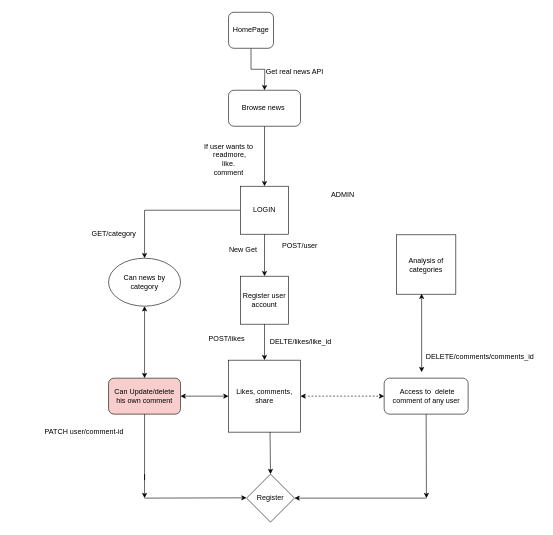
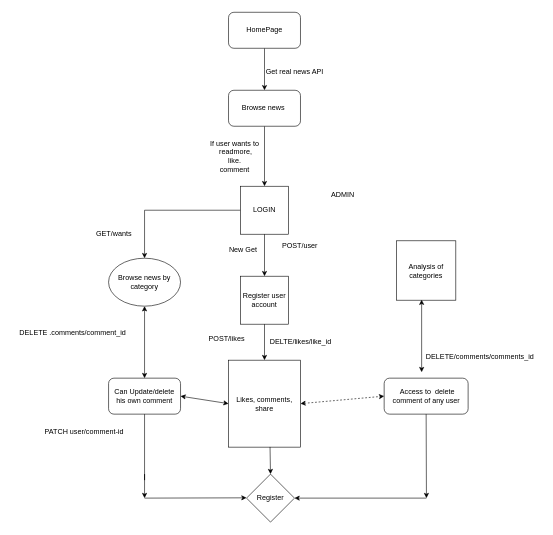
(251, 30) -> (264, 30)
(228, 159) -> (234, 156)
(113, 234) -> (113, 234)
(426, 265) -> (426, 271)
(144, 282) -> (144, 282)
none -> (72, 333)
(144, 396) -> (144, 396)
(264, 396) -> (264, 404)
